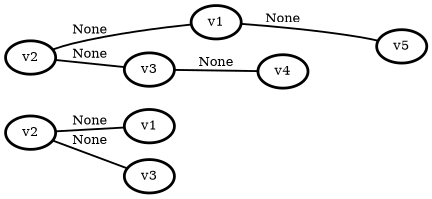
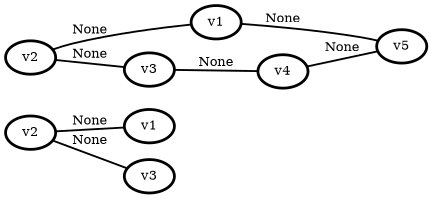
none -> (342, 59)
